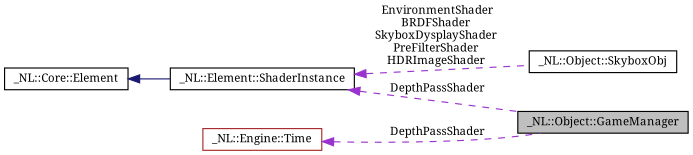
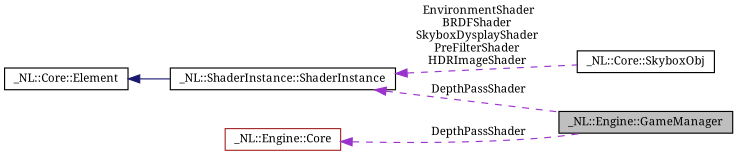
(603, 62) -> (646, 62)
(262, 79) -> (283, 79)
(603, 122) -> (646, 122)
(262, 139) -> (283, 139)
